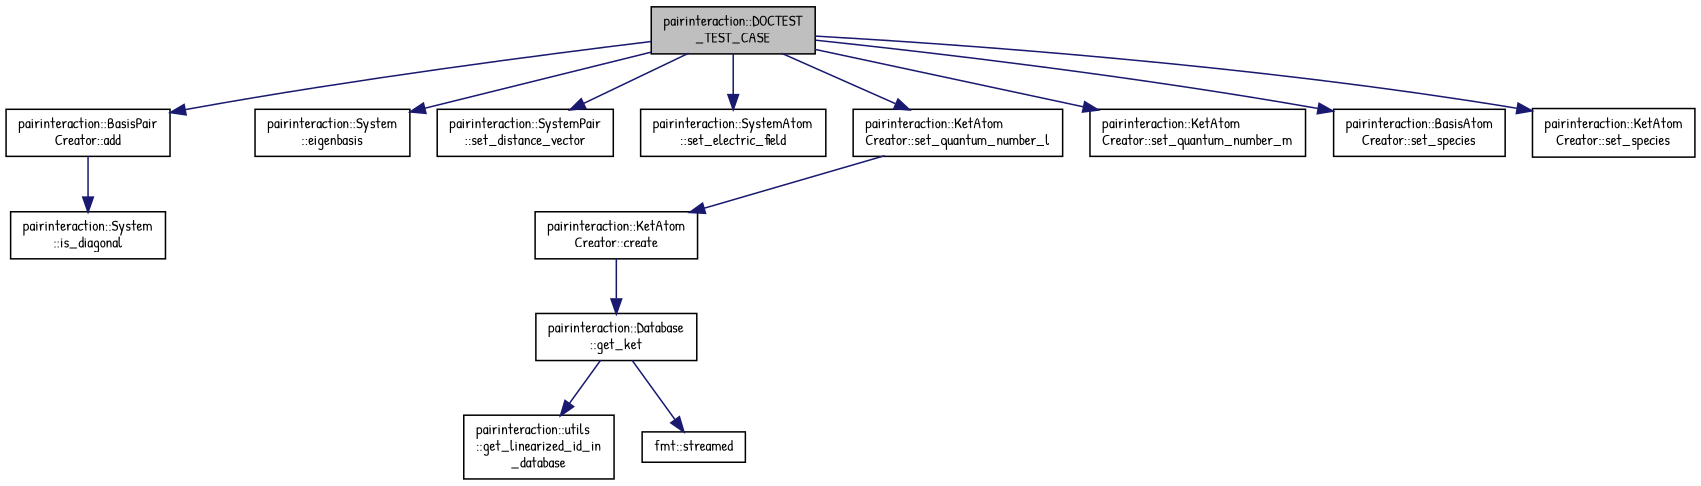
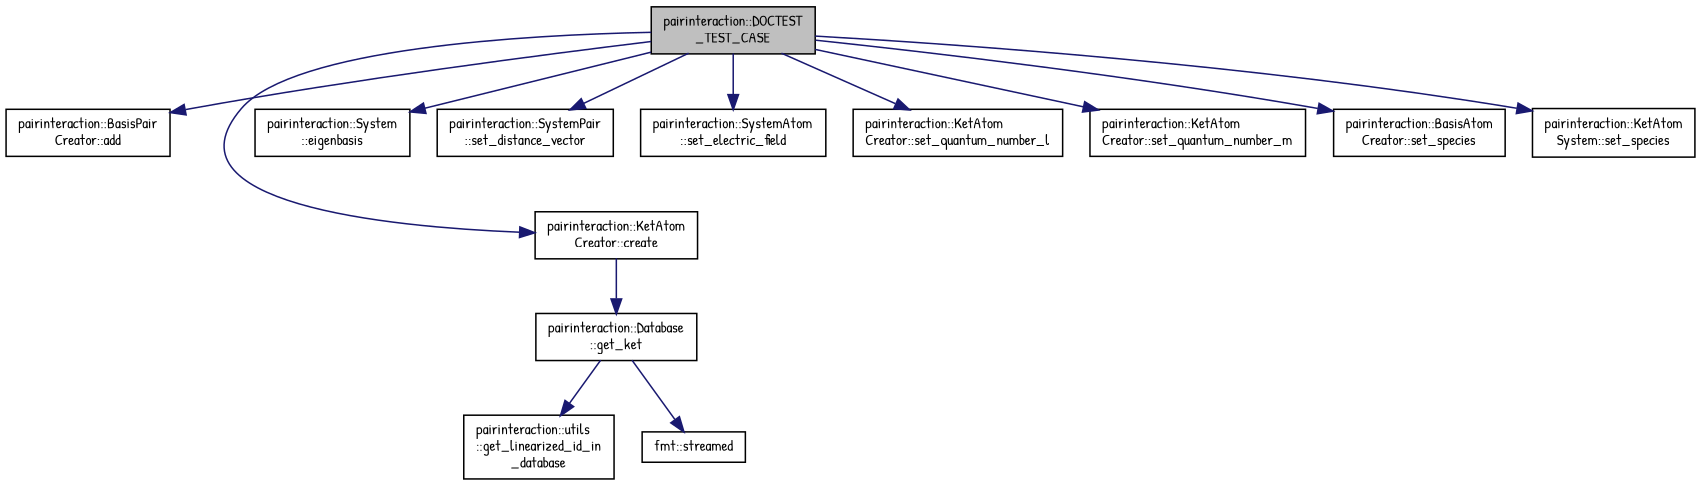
(1614, 133) -> (1614, 133)
(794, 182) -> (283, 82)
(88, 235) -> none
